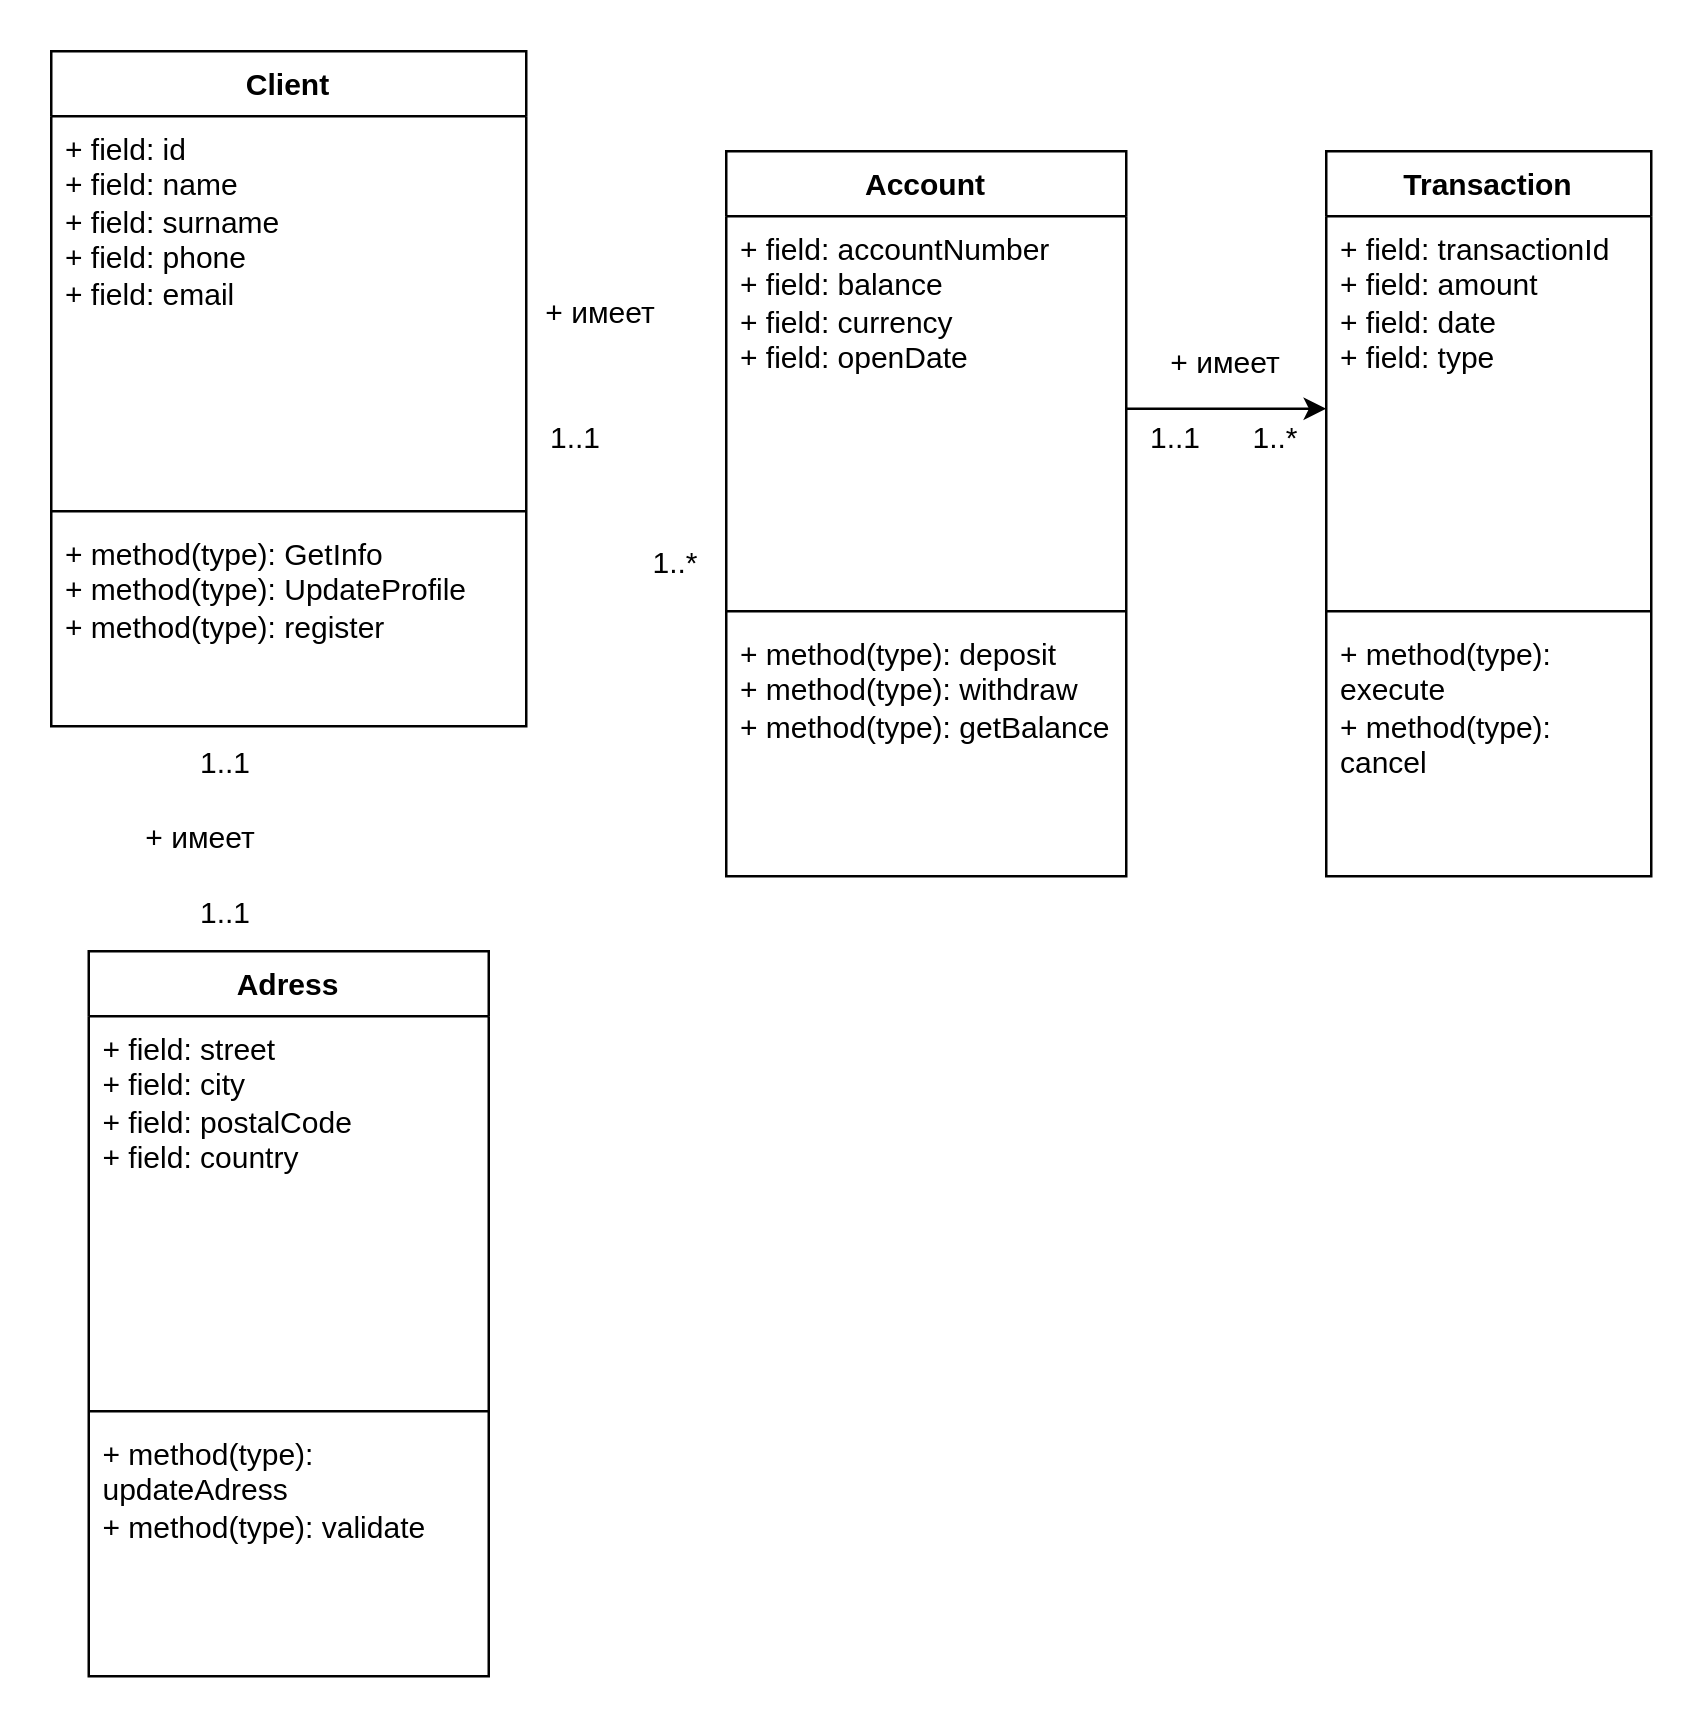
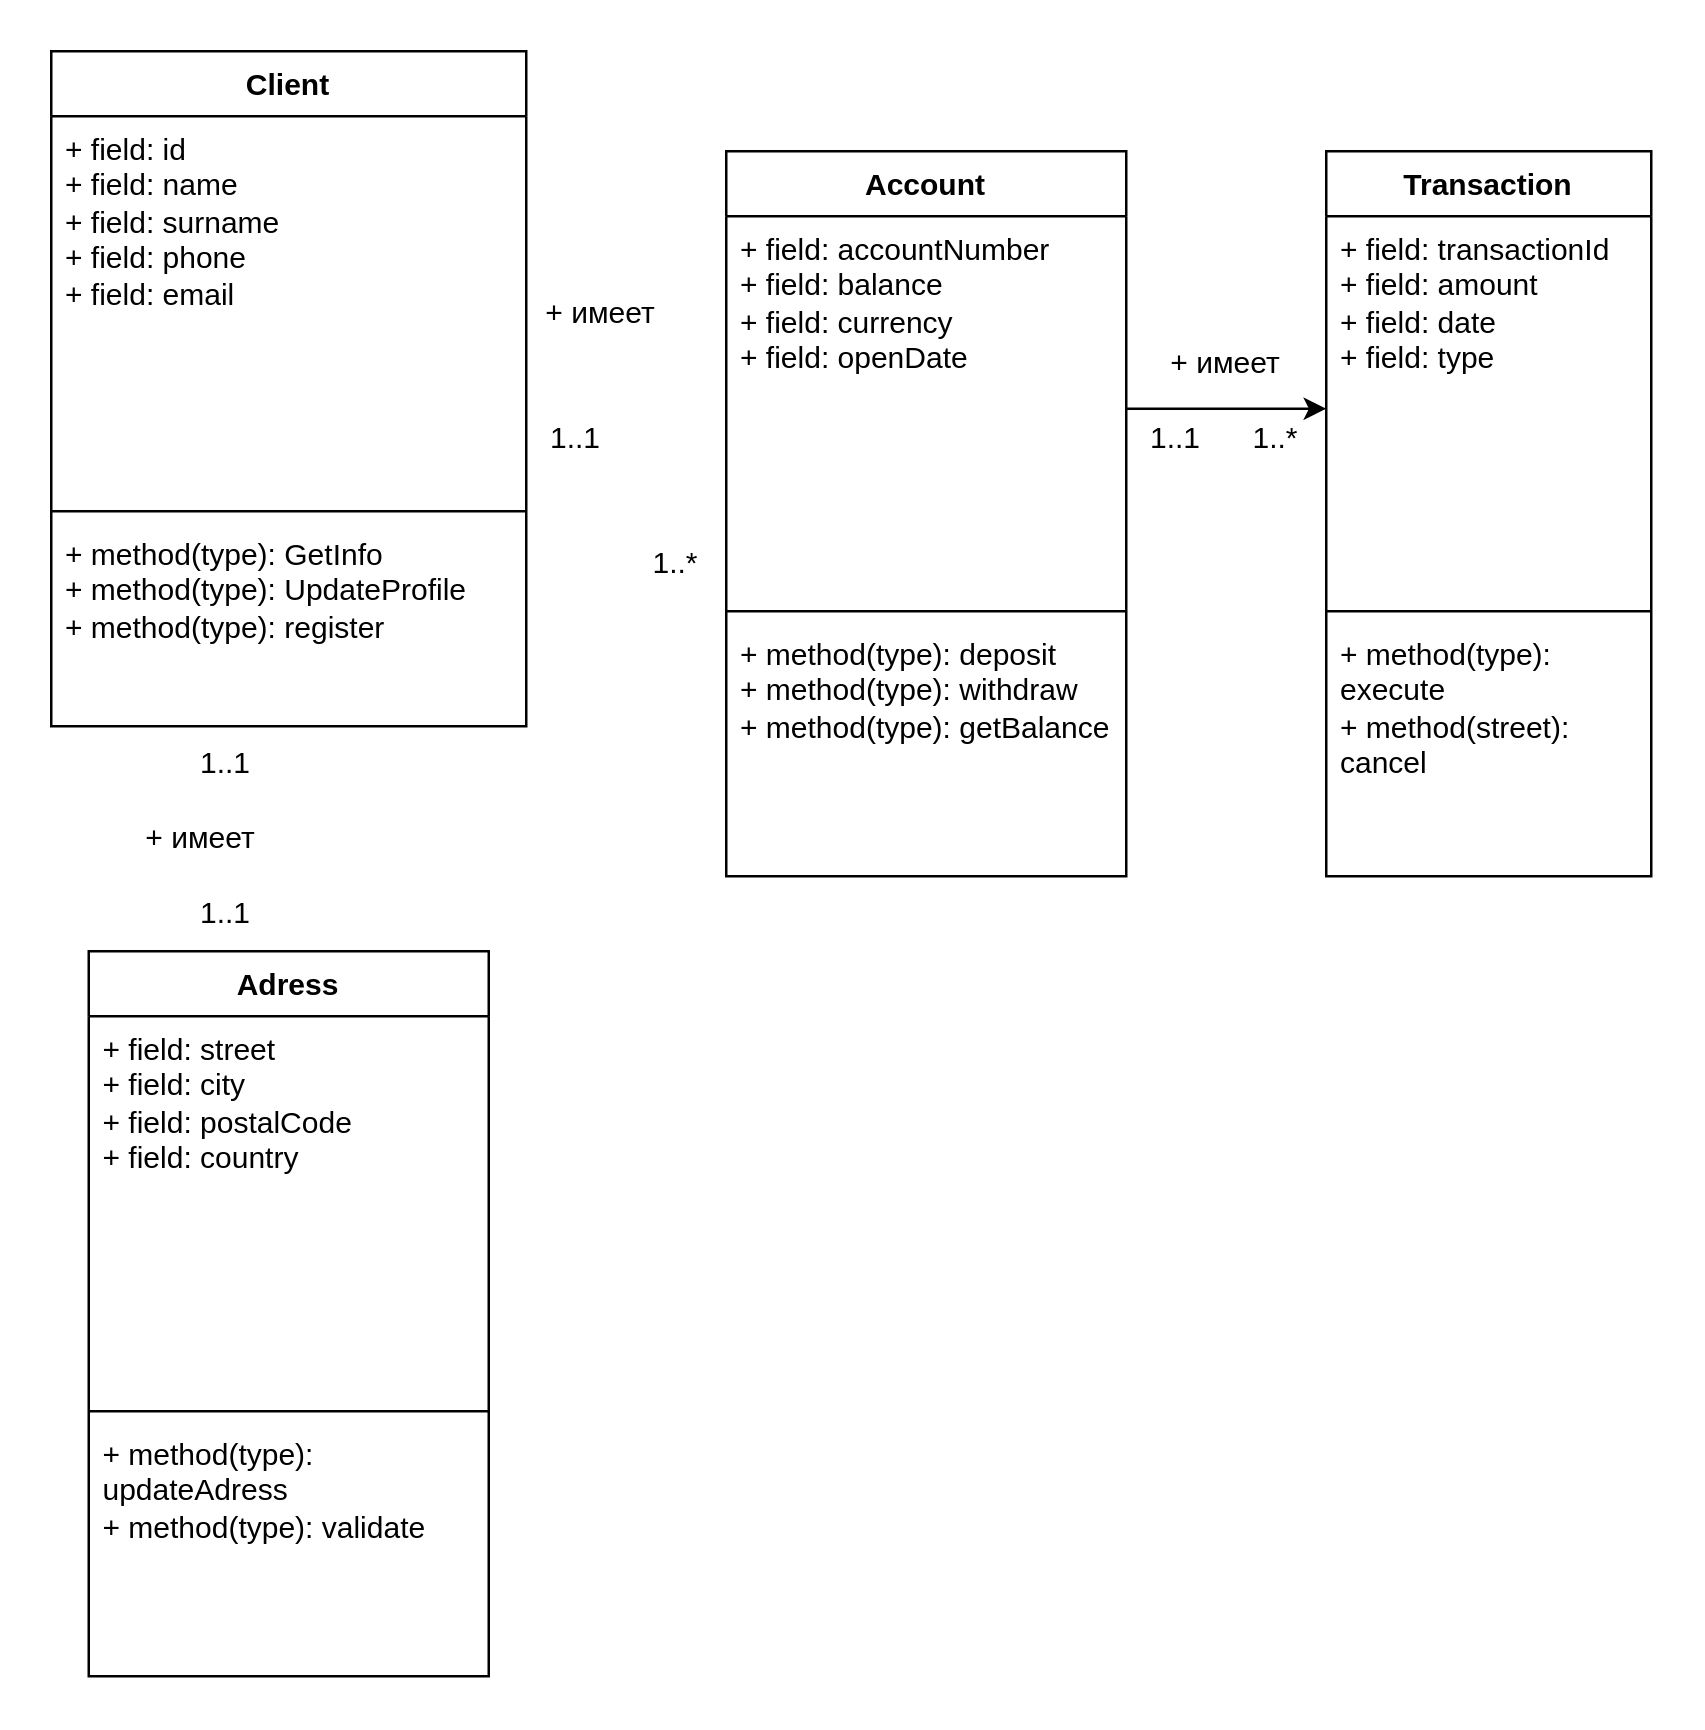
(1491, 711) -> (1491, 711)
